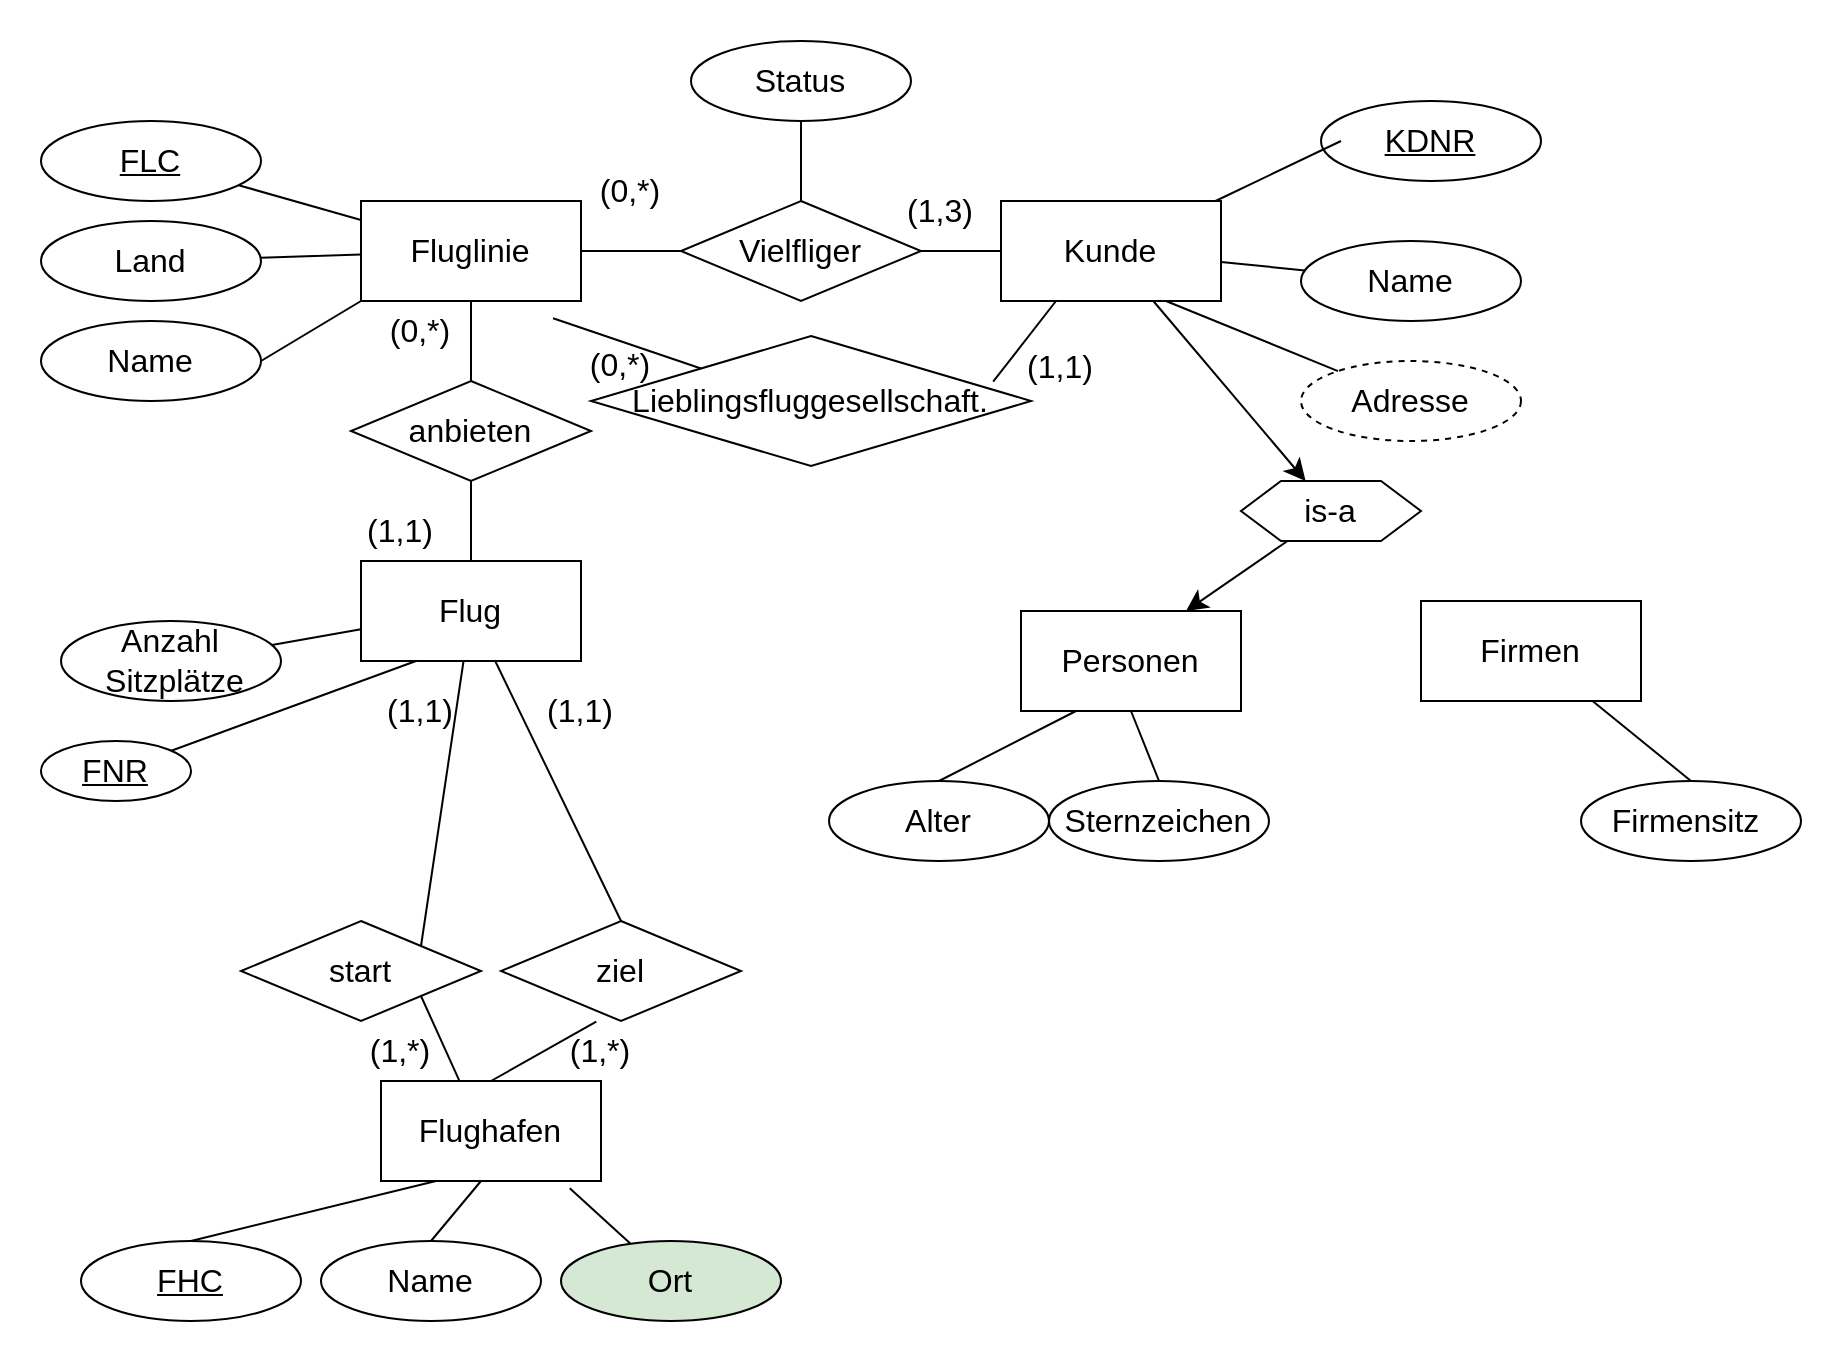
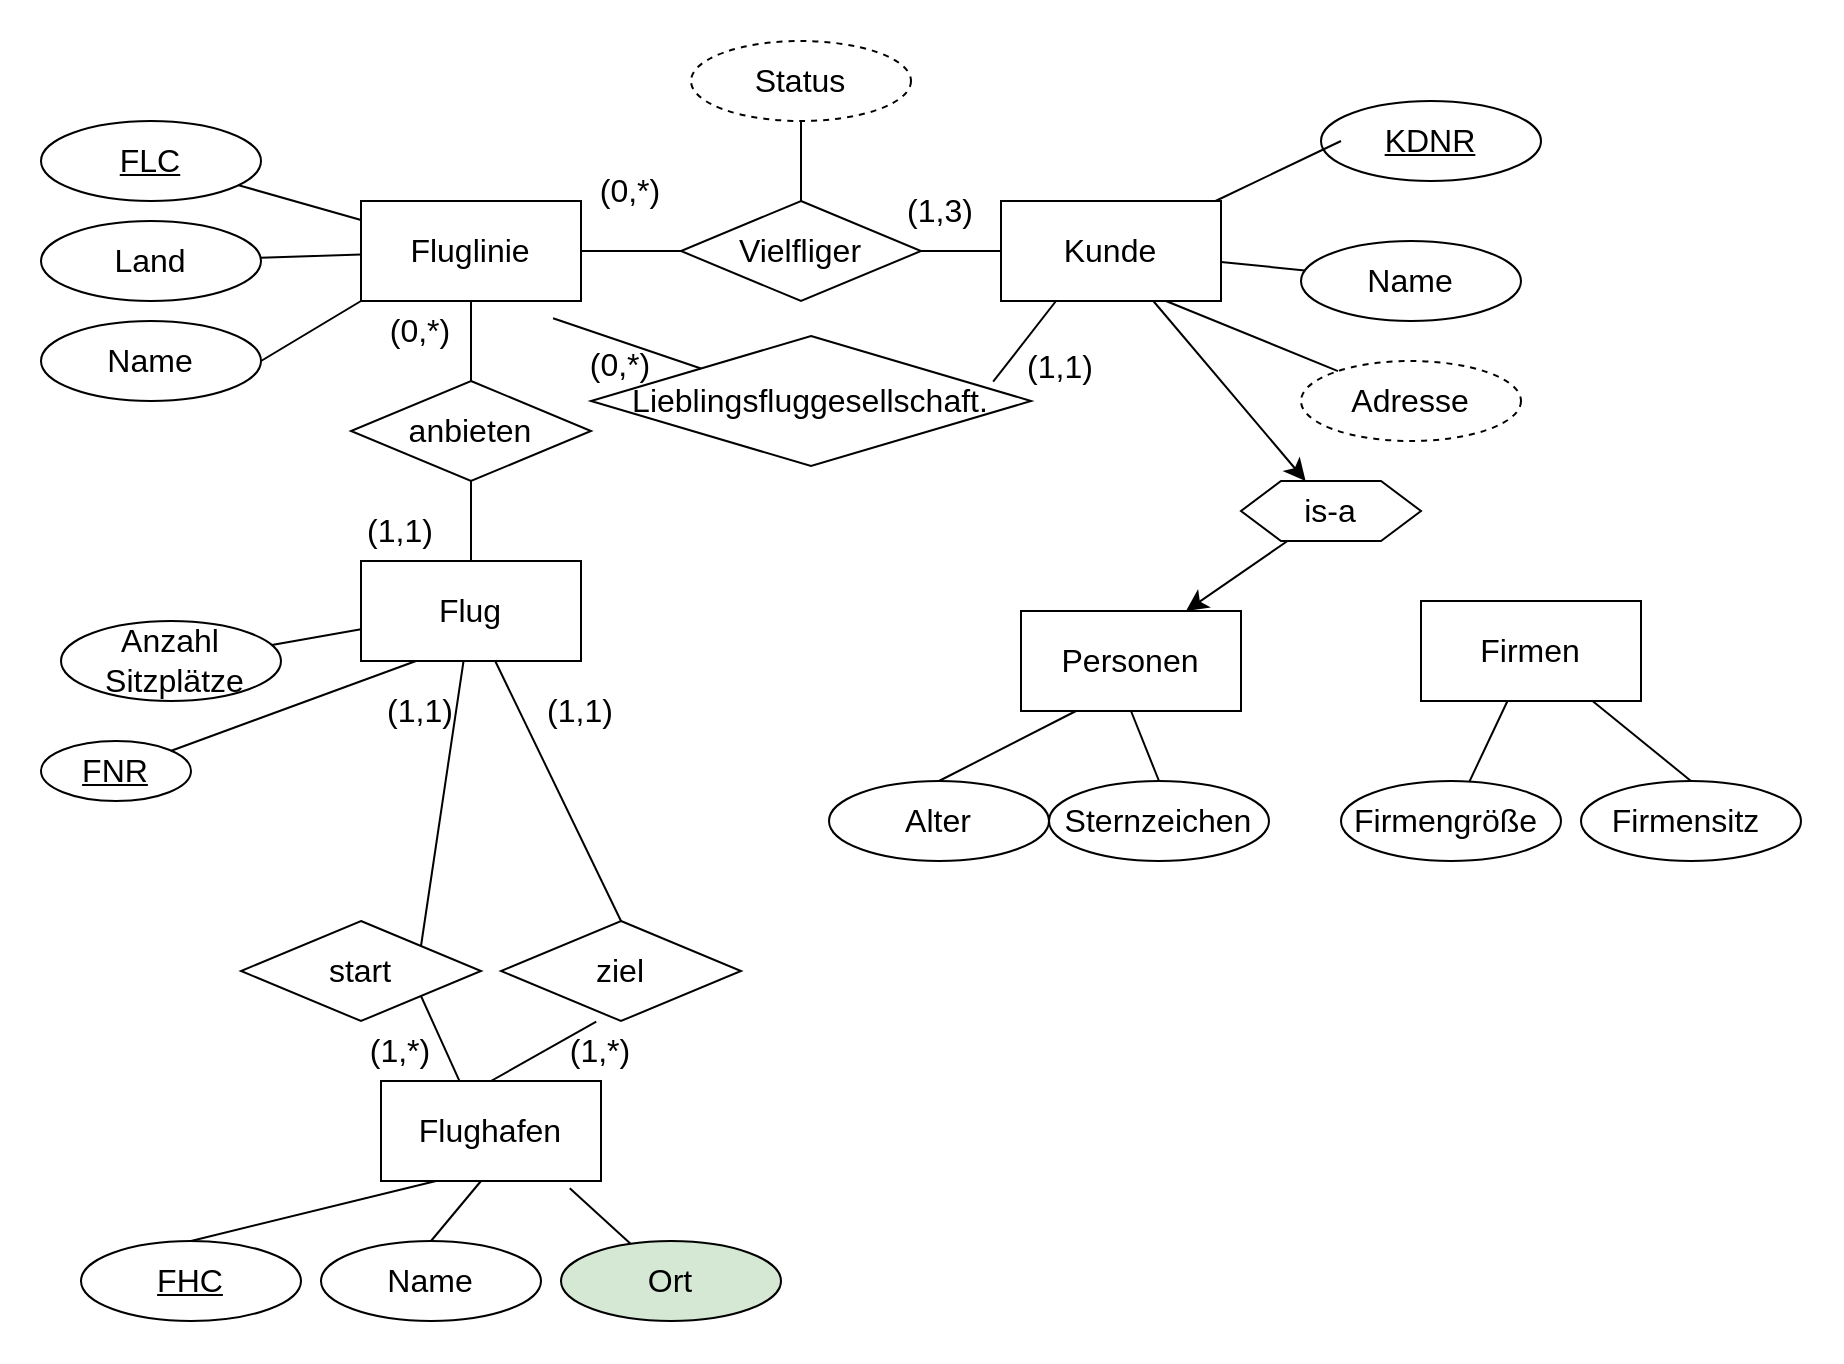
(801, 81) -> (801, 81)
none -> (1488, 741)
none -> (1451, 821)
